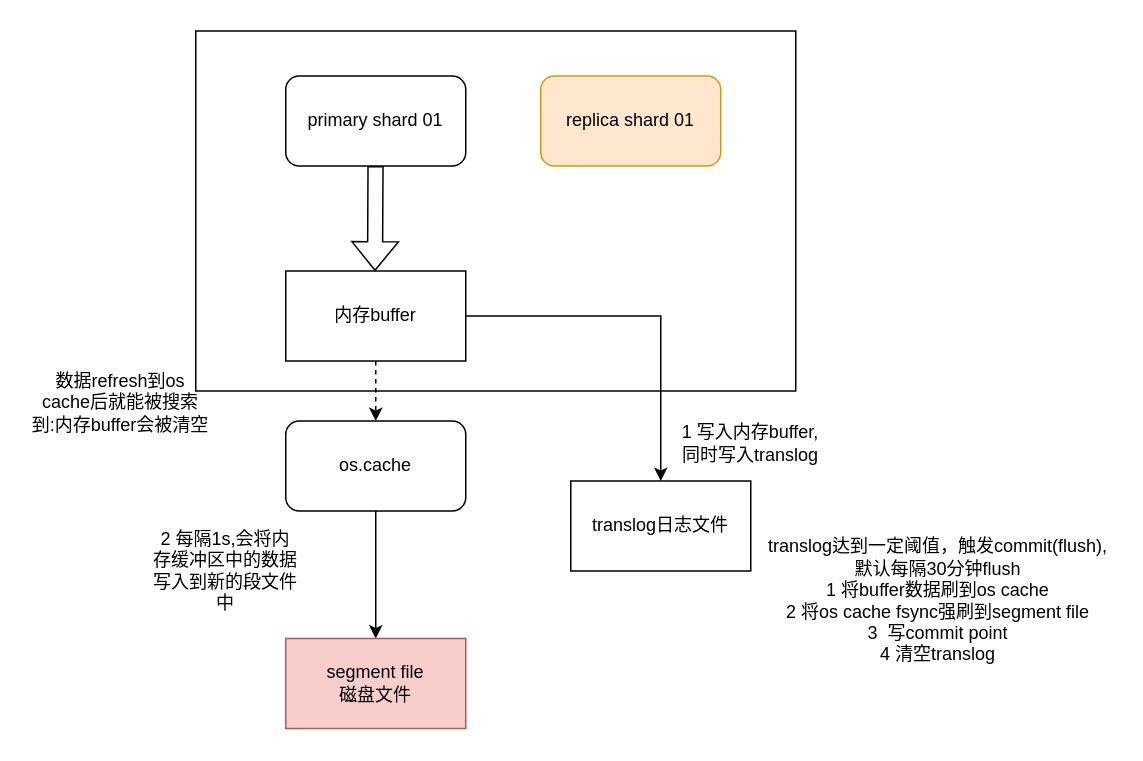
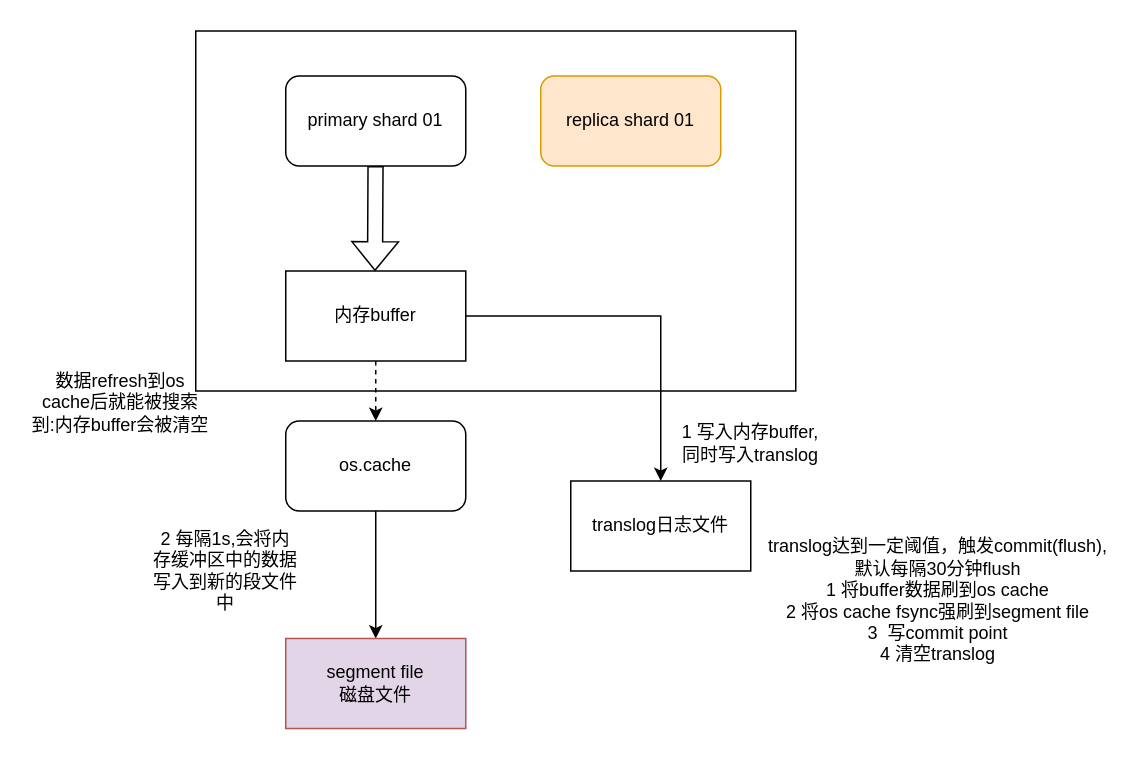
(376, 683) -> (376, 683)
